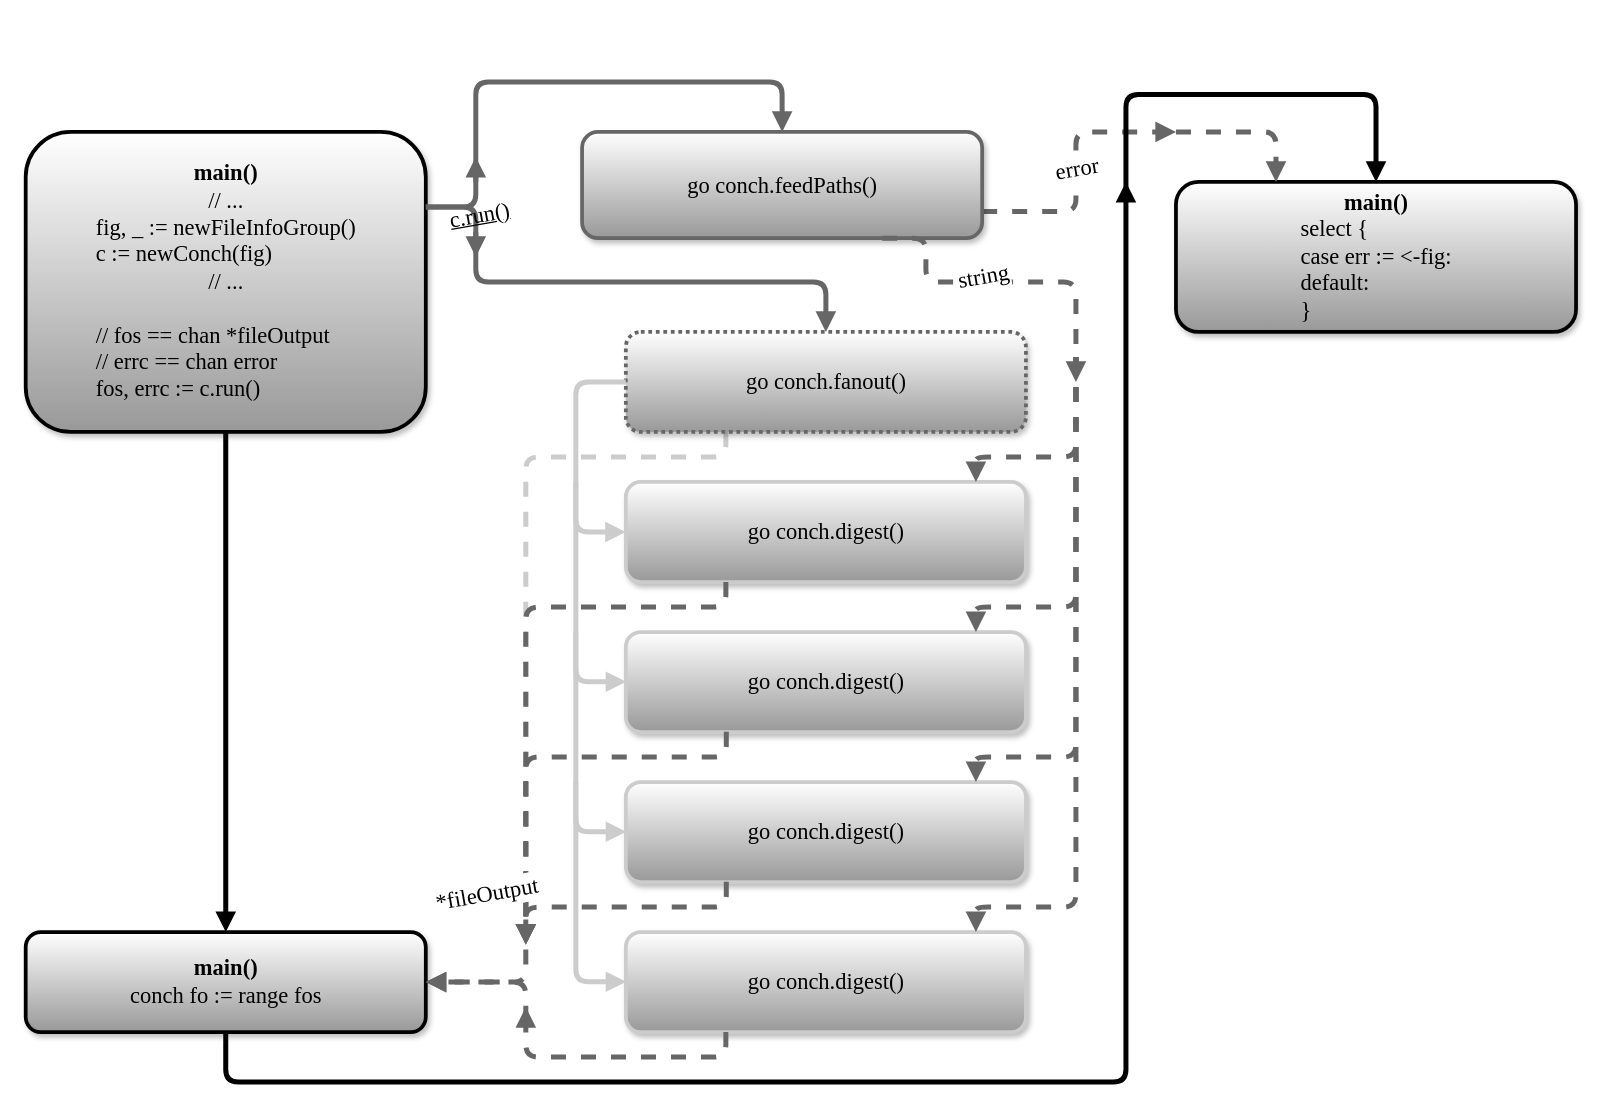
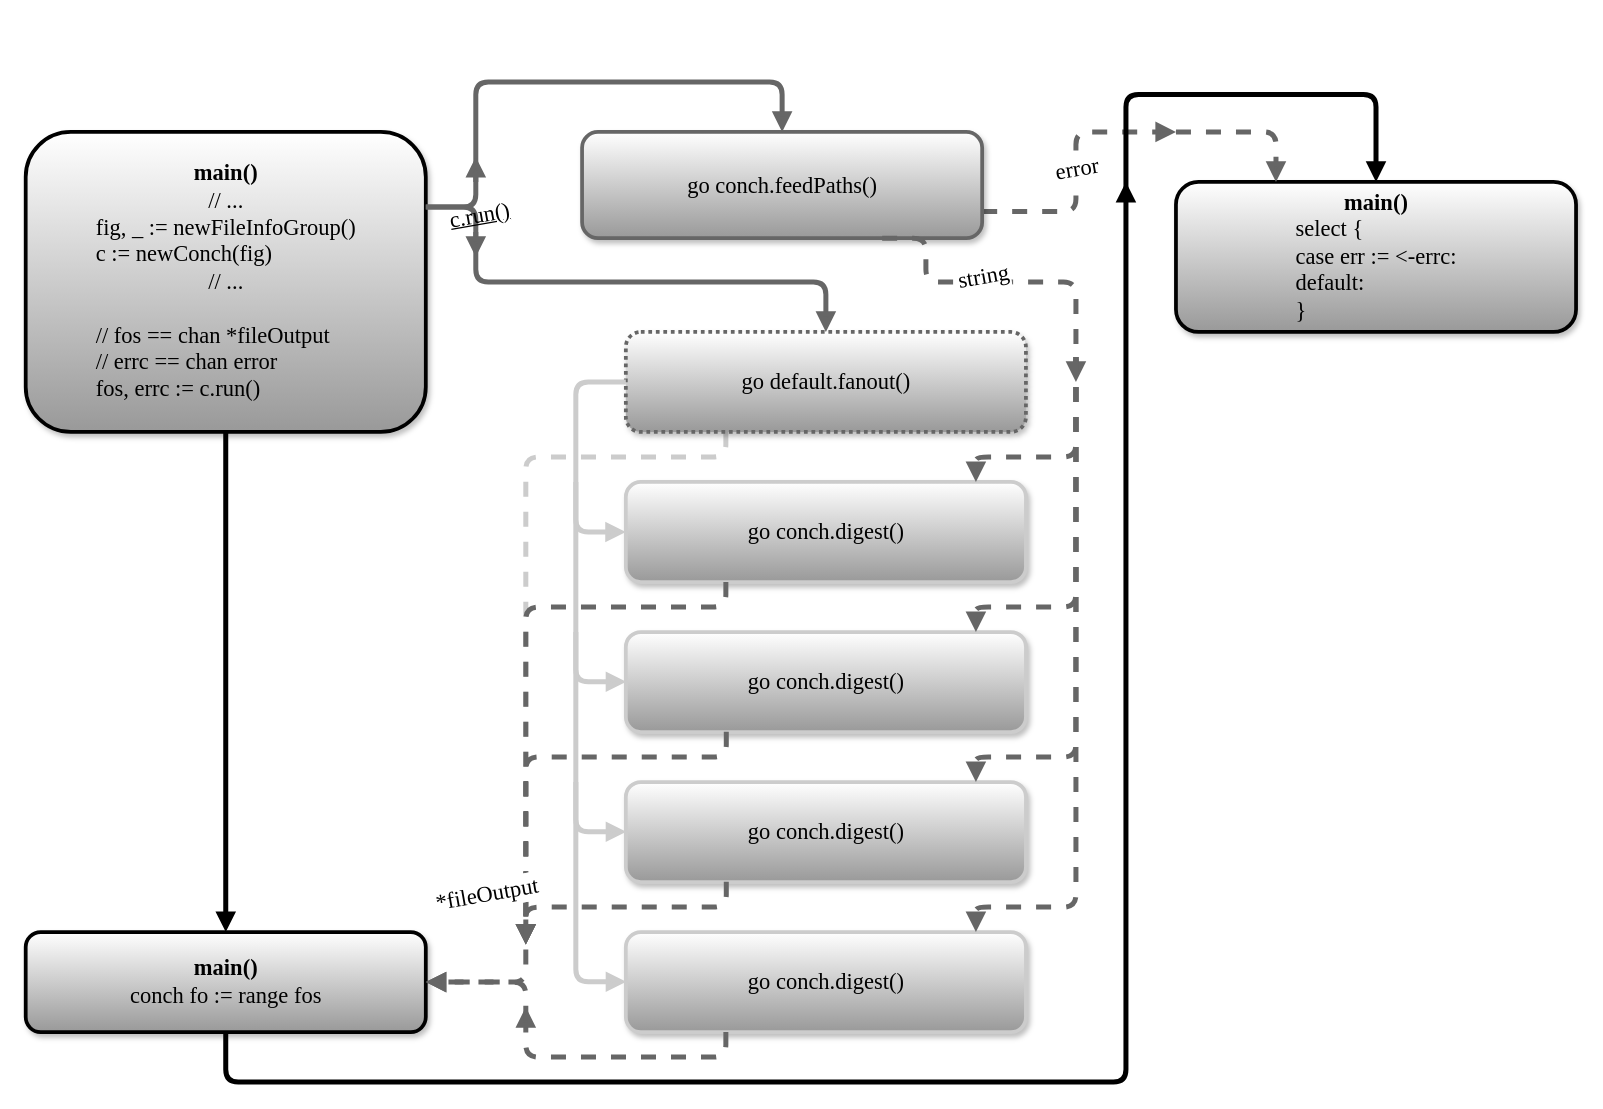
(1376, 257) -> (1376, 257)
(826, 382) -> (826, 382)
